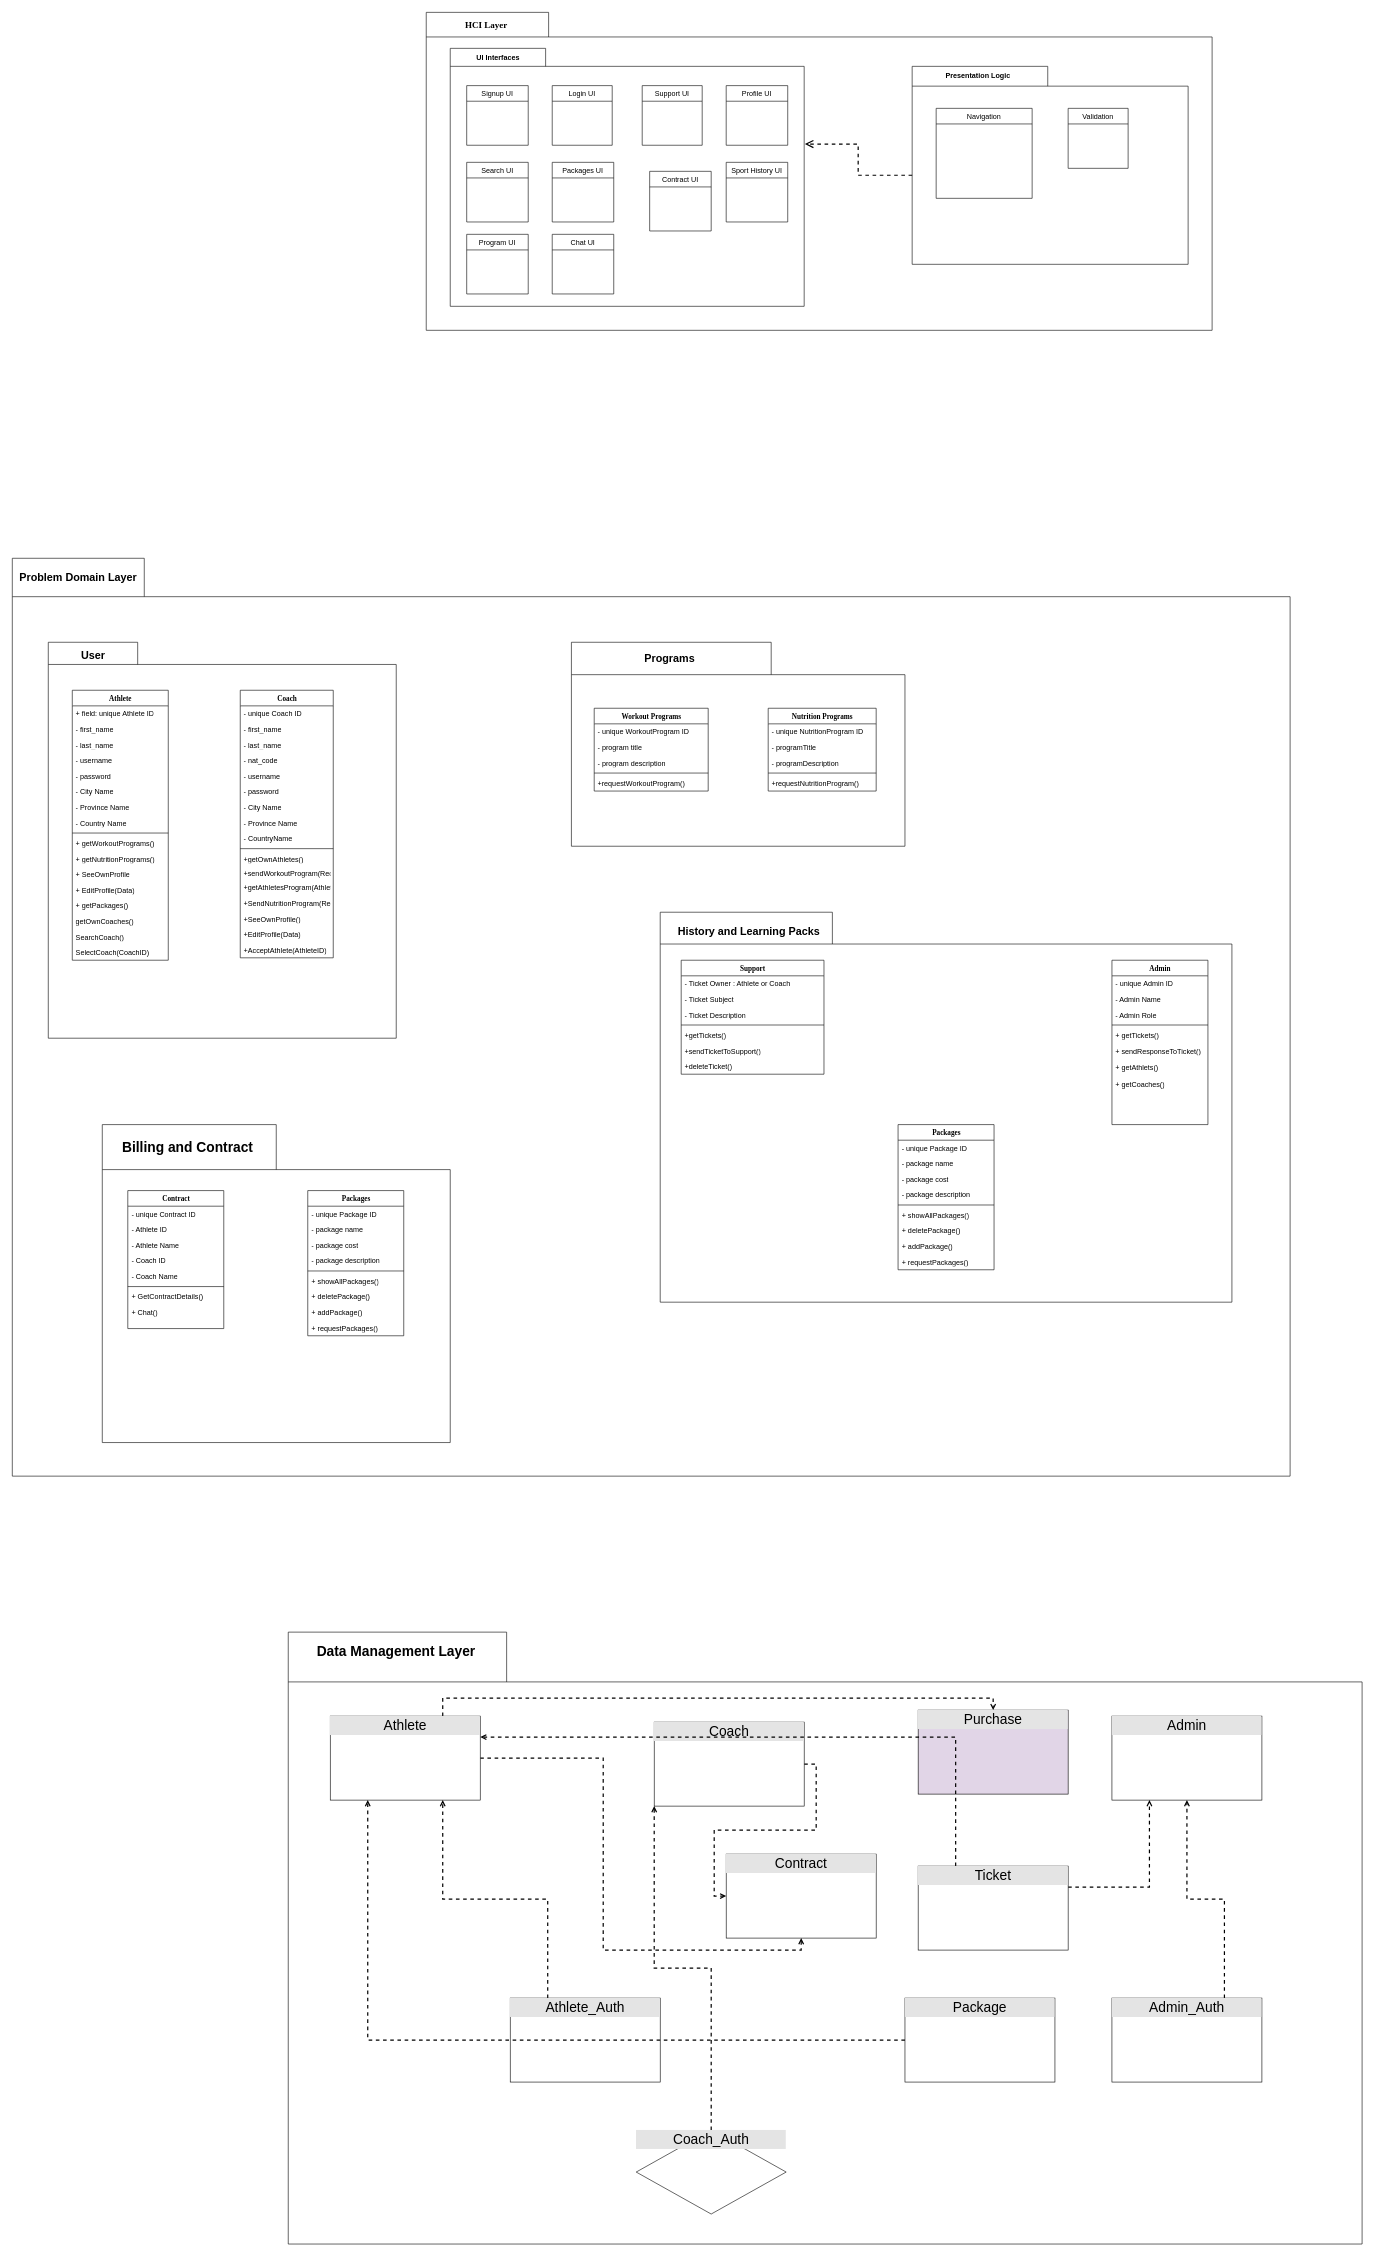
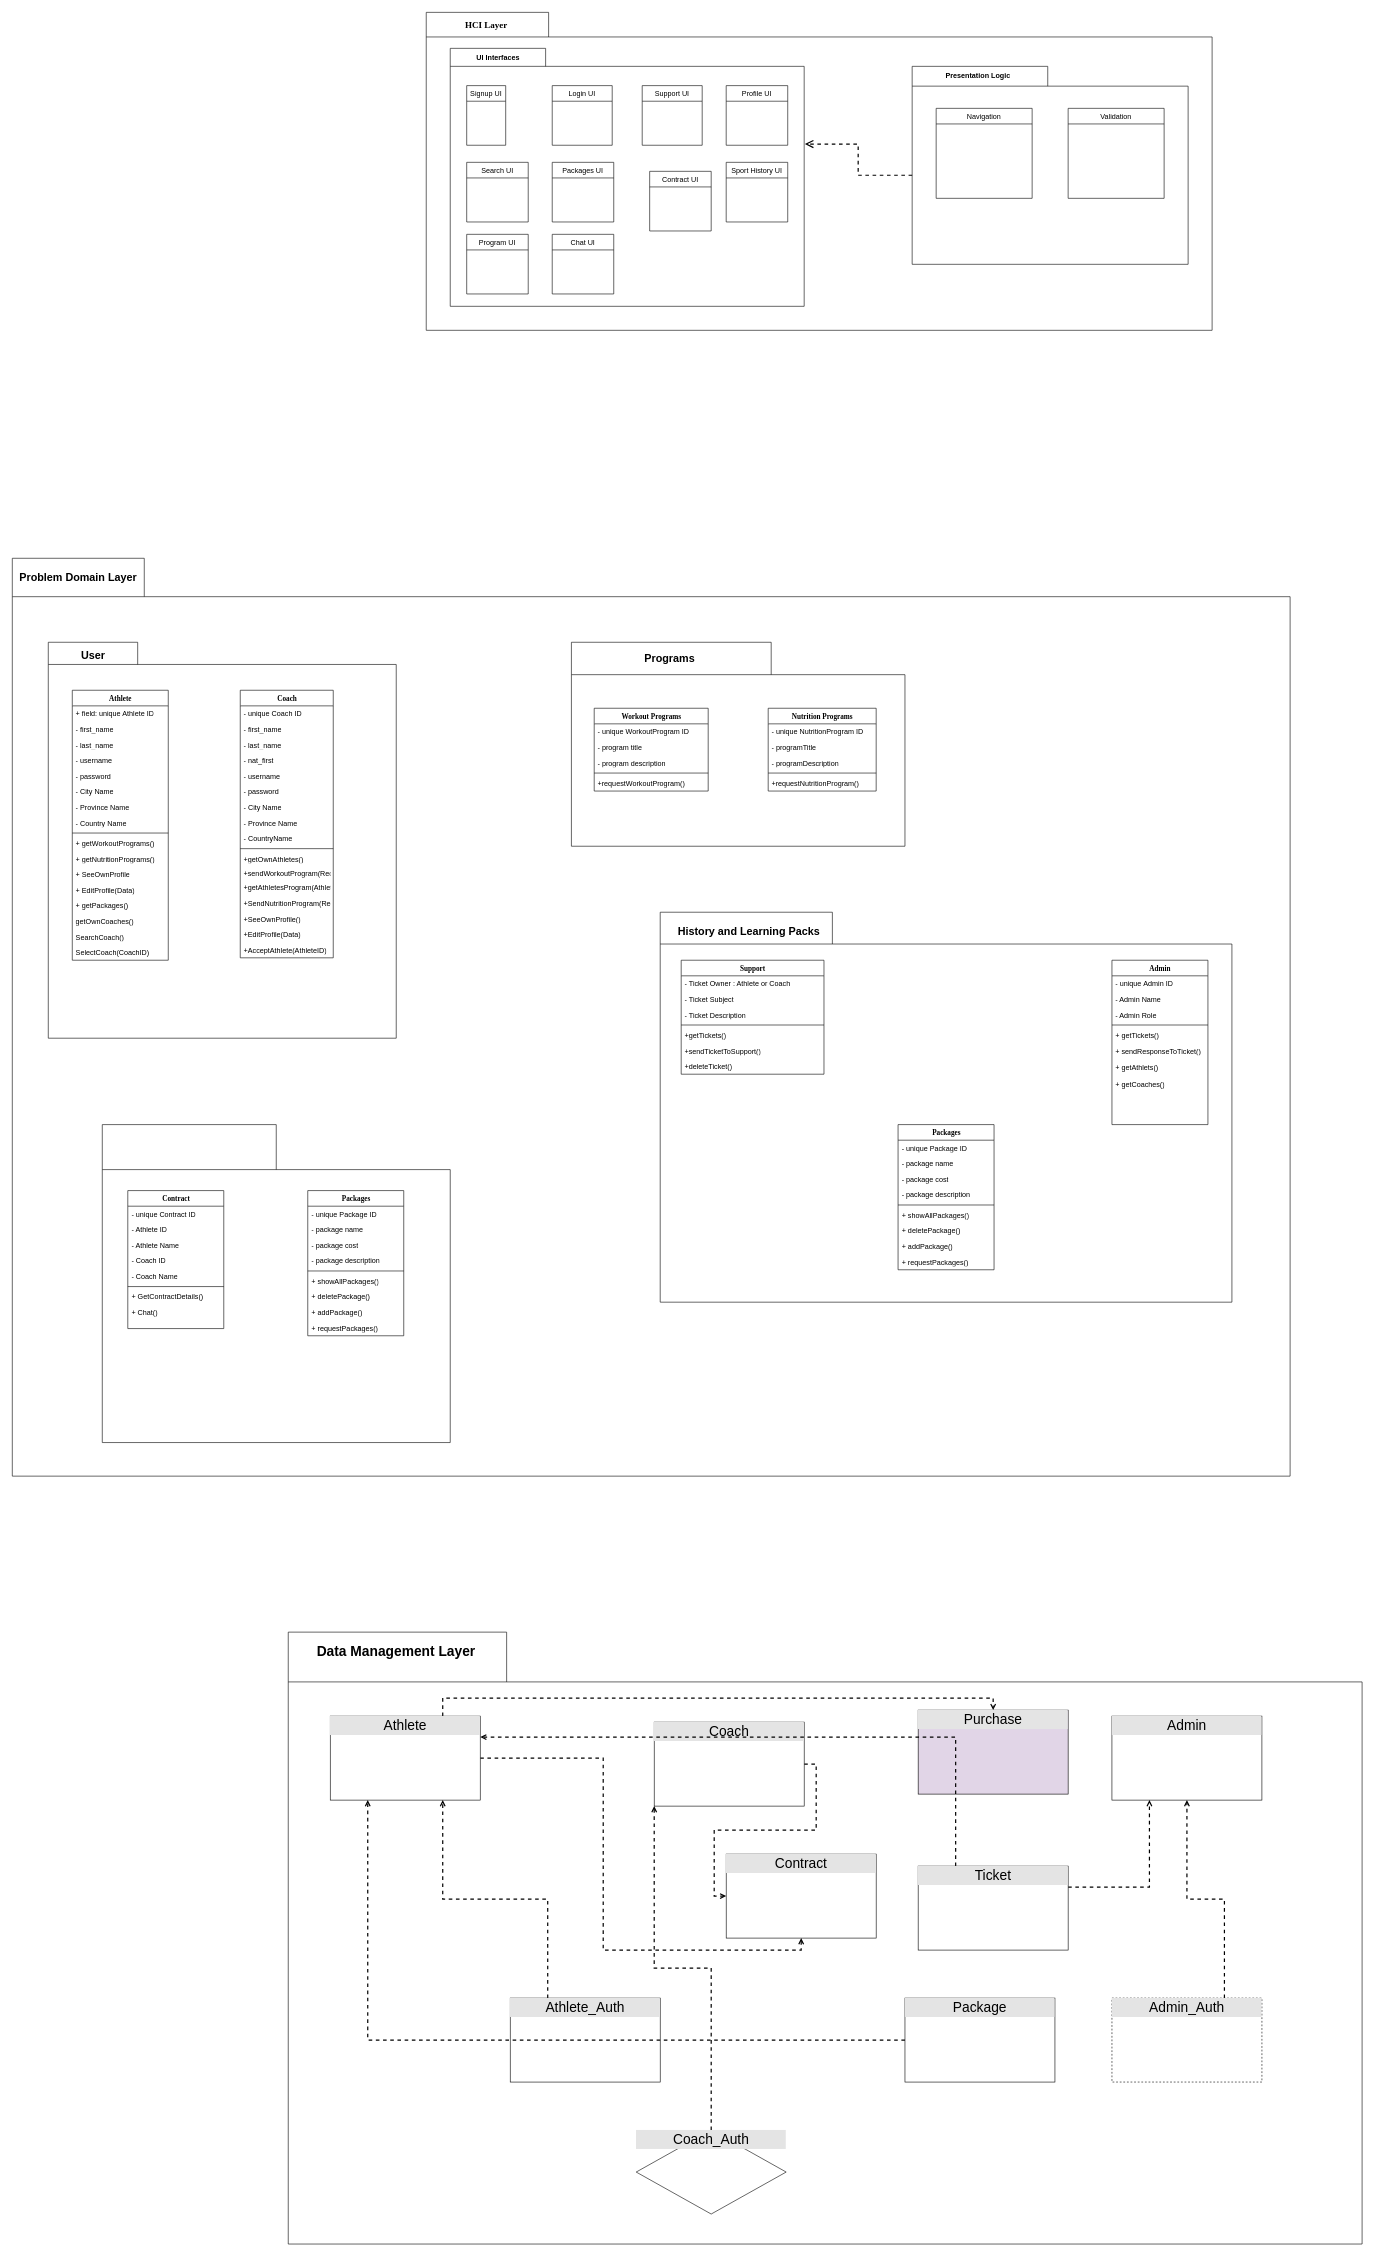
(498, 115) -> (486, 115)
(1098, 138) -> (1116, 153)
(263, 761) -> (264, 761)
(188, 1146) -> none
(1187, 2040) -> (1187, 2040)
